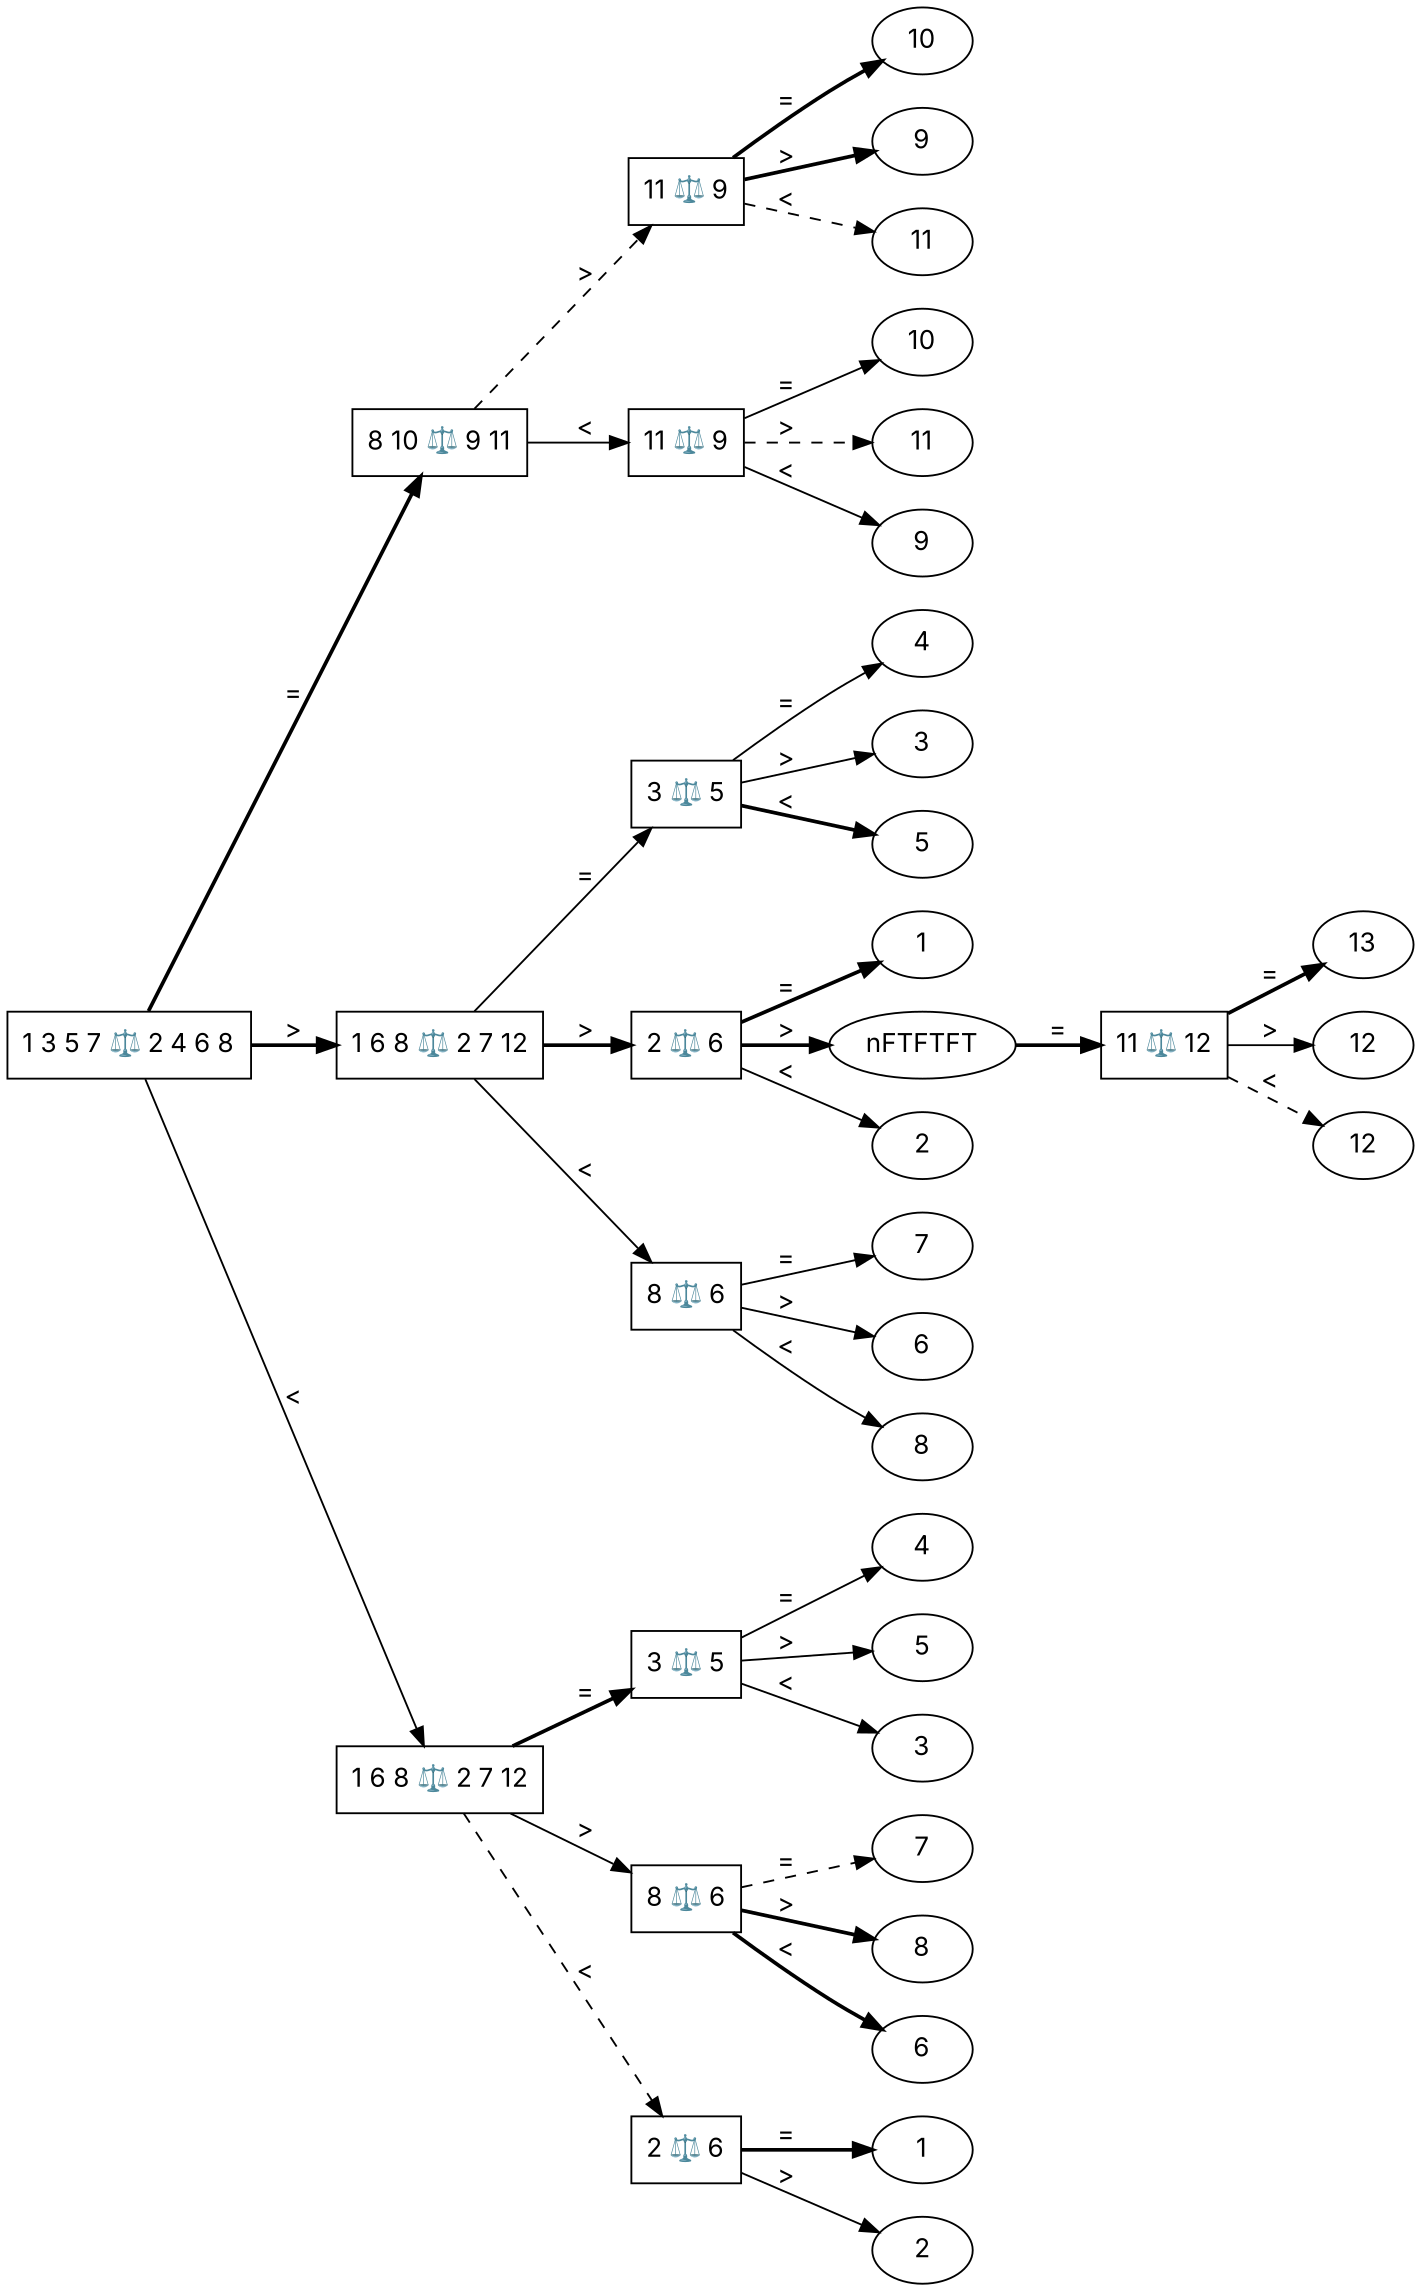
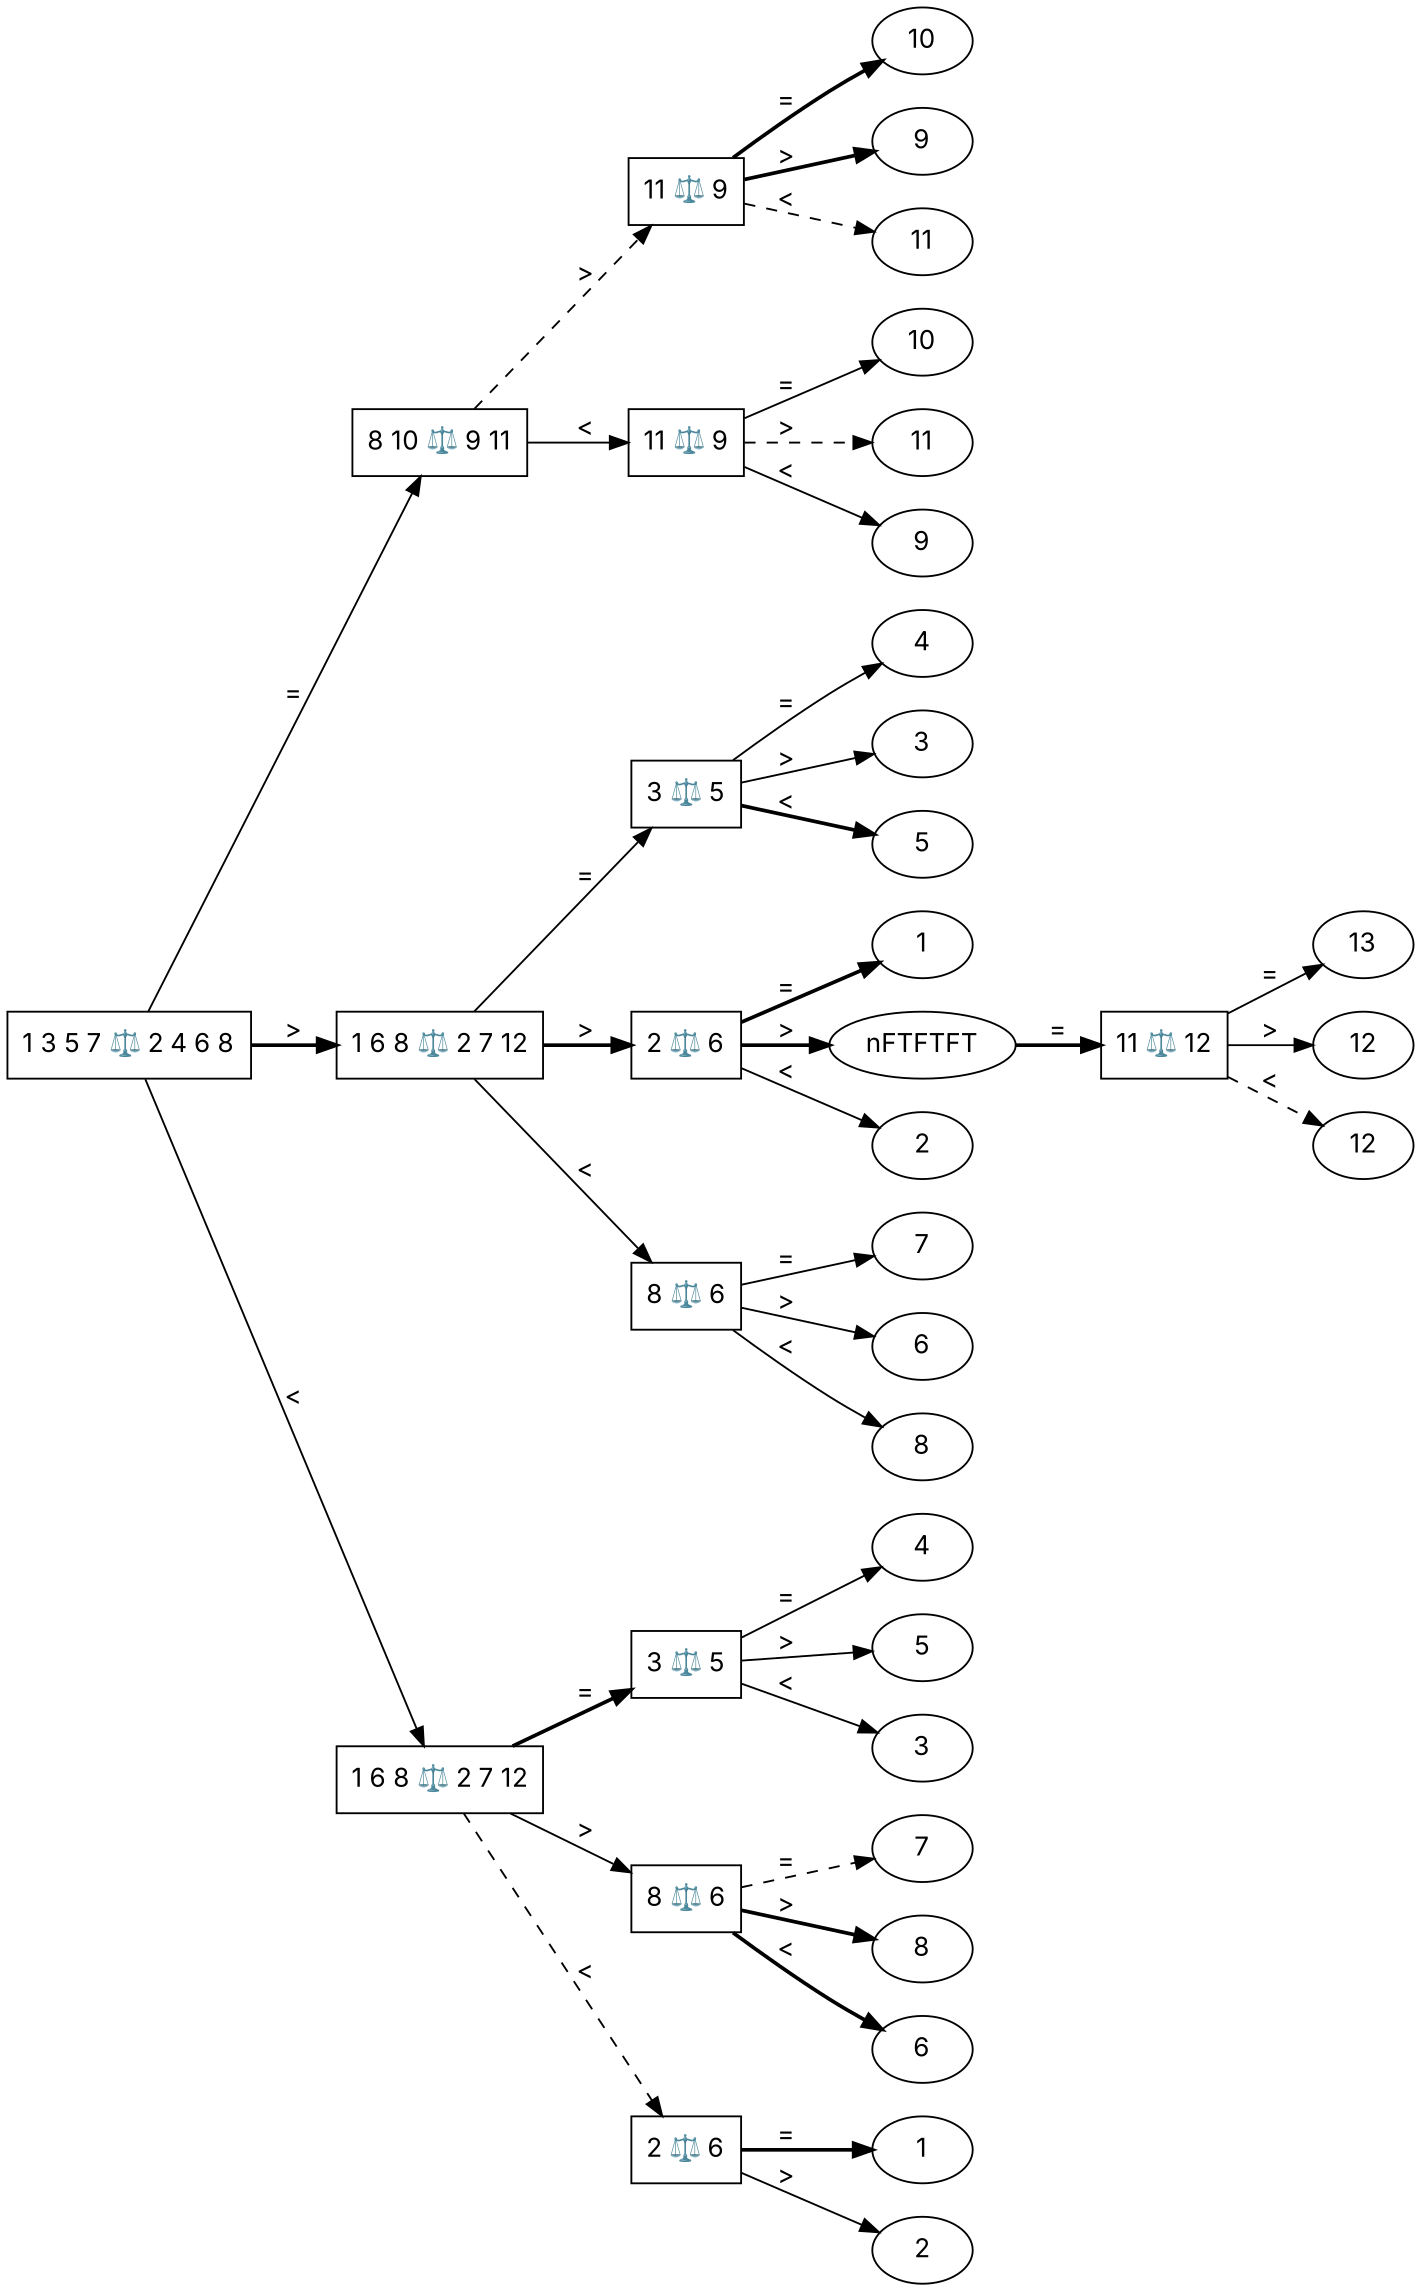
(280, 752) -> (280, 752)
(1267, 993) -> (1267, 993)
